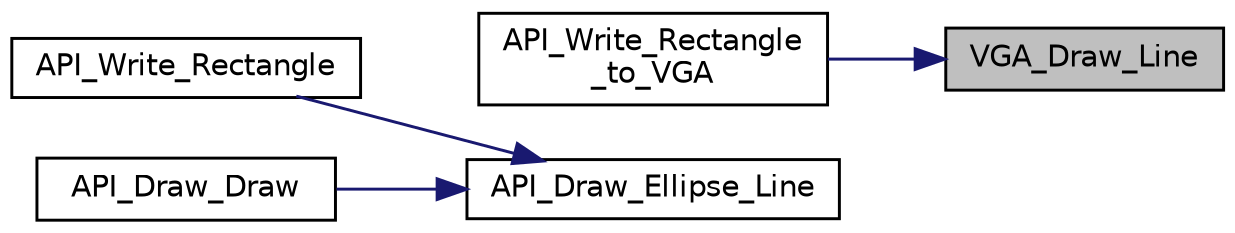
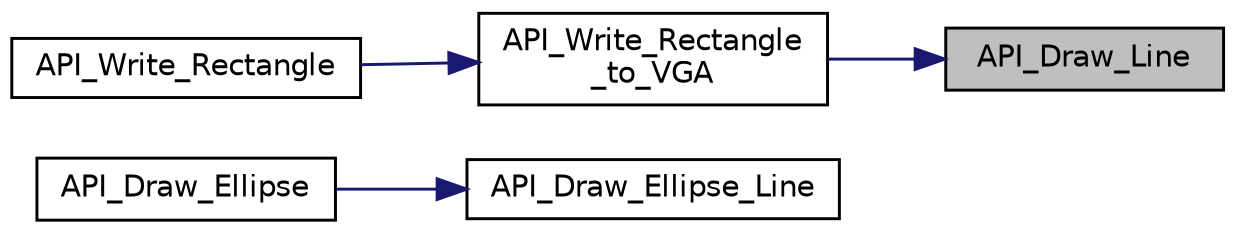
(1085, 59) -> (1085, 59)
(405, 125) -> (405, 64)
(186, 189) -> (186, 189)
